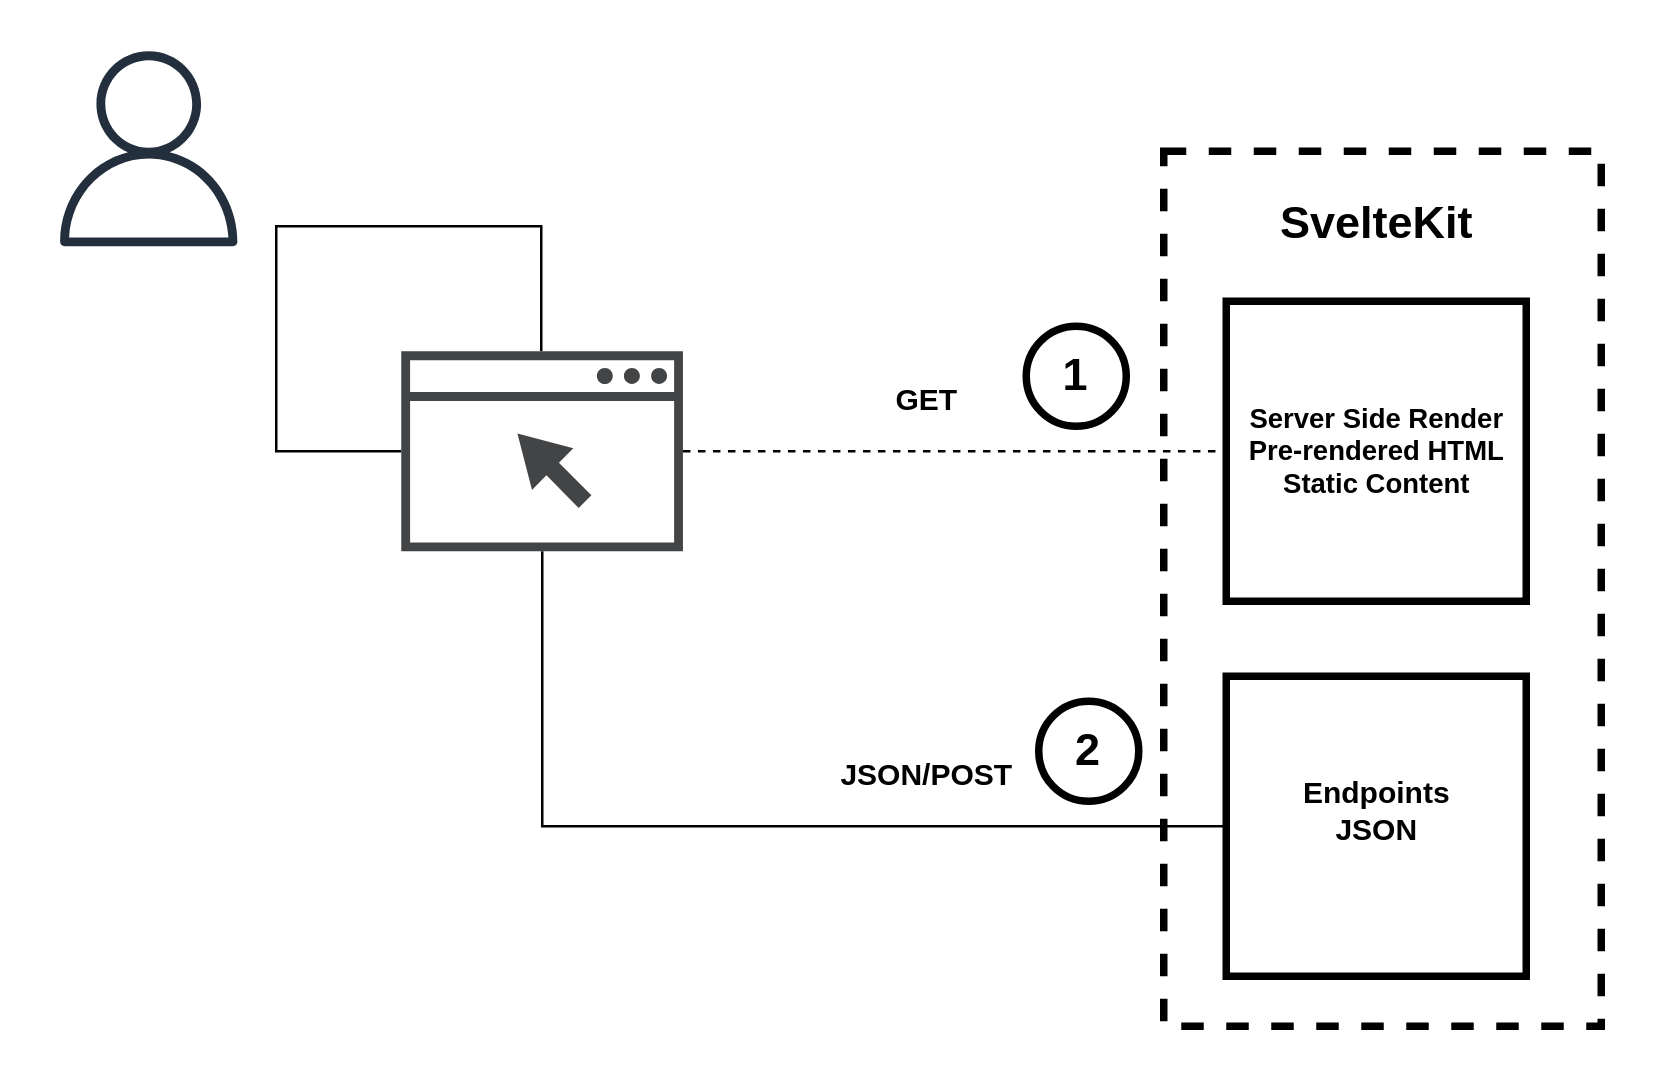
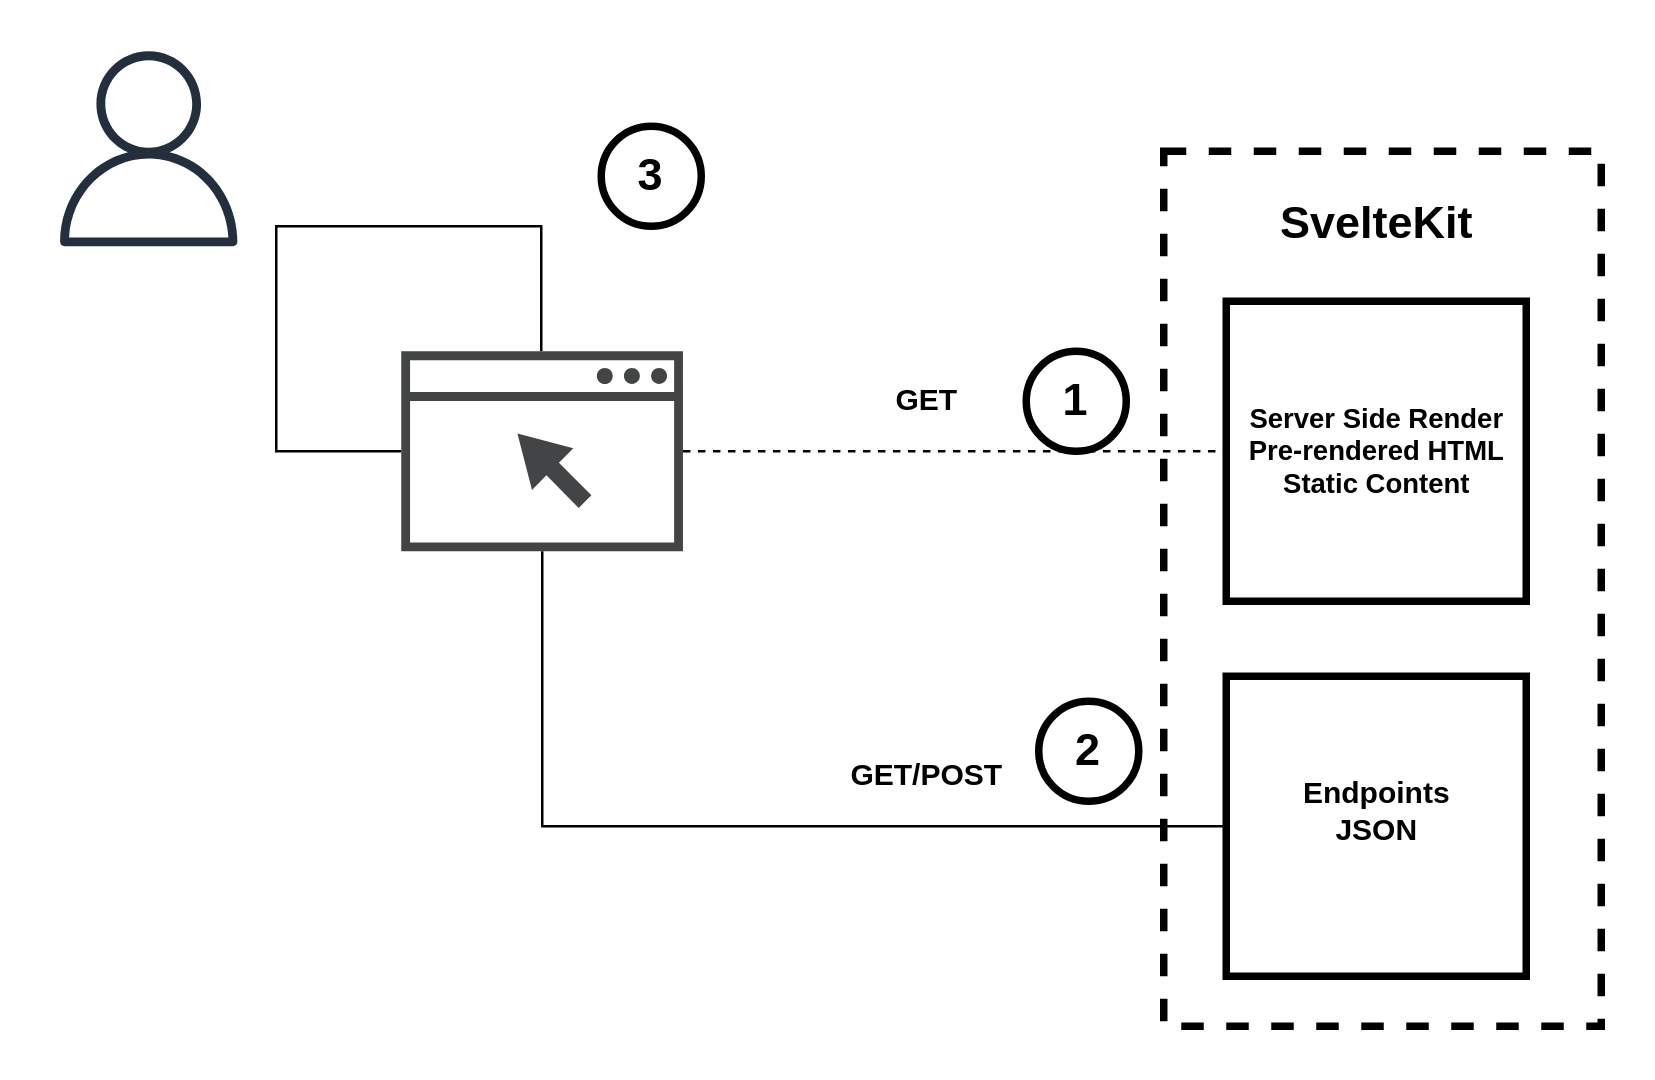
none -> (651, 176)
(1076, 376) -> (1076, 401)
(928, 776) -> (928, 776)
